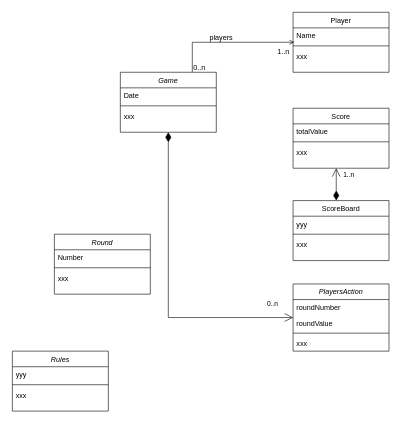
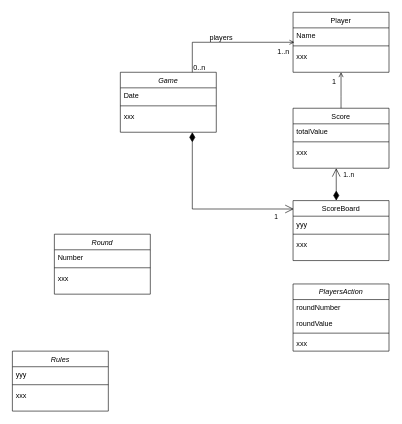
none -> (341, 91)
none -> (192, 208)
(168, 291) -> none
